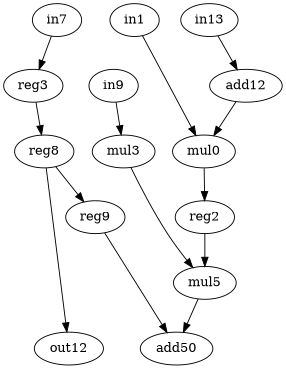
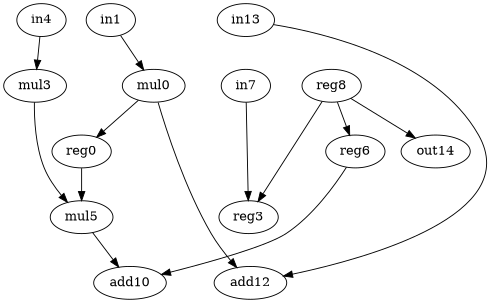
(114, 86) -> (41, 20)
(38, 114) -> (293, 148)
(227, 115) -> (187, 185)
(95, 217) -> (355, 151)
(205, 217) -> (82, 151)
(69, 349) -> (436, 151)
(177, 349) -> (130, 283)
